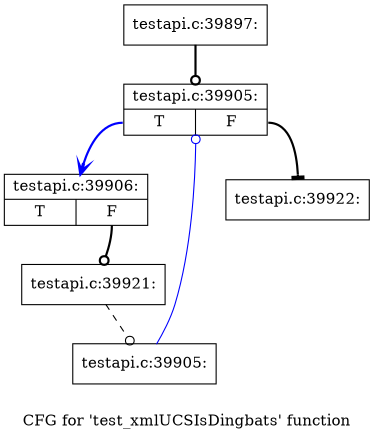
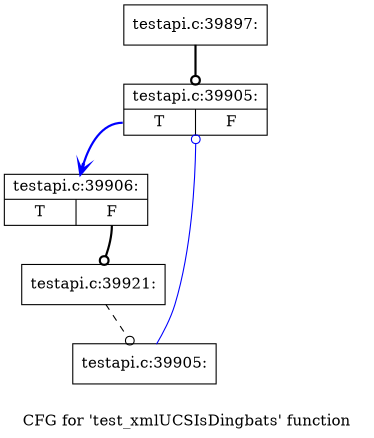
(298, 200) -> none
